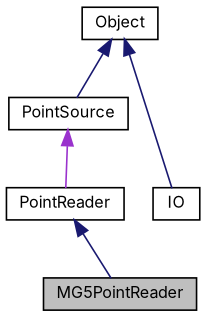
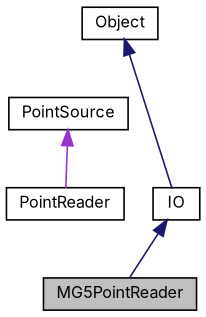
(90, 76) -> none
(97, 256) -> (144, 256)
